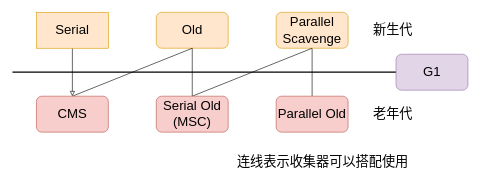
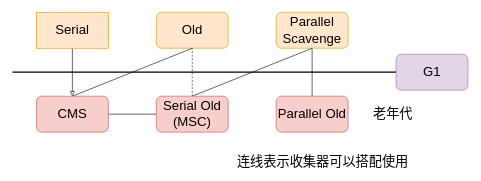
(393, 30) -> none
(192, 74) -> (192, 74)
none -> (132, 114)
